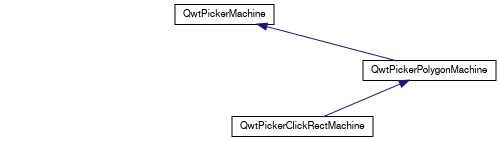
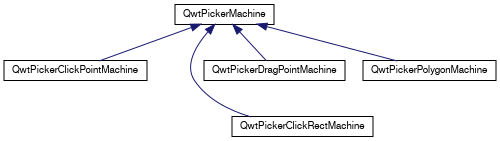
none -> (76, 70)
none -> (274, 70)
(361, 100) -> (199, 86)
